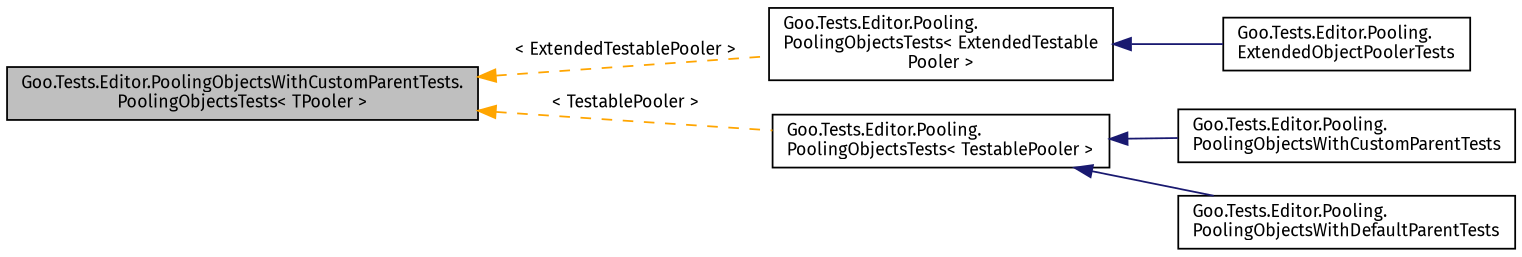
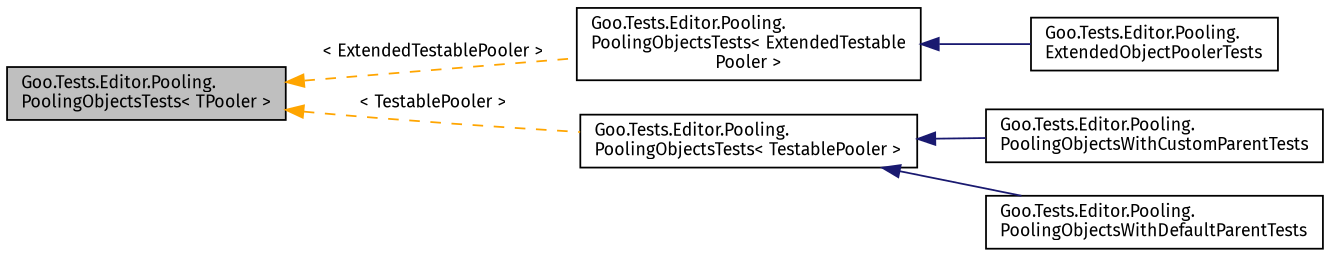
(243, 93) -> (146, 93)
